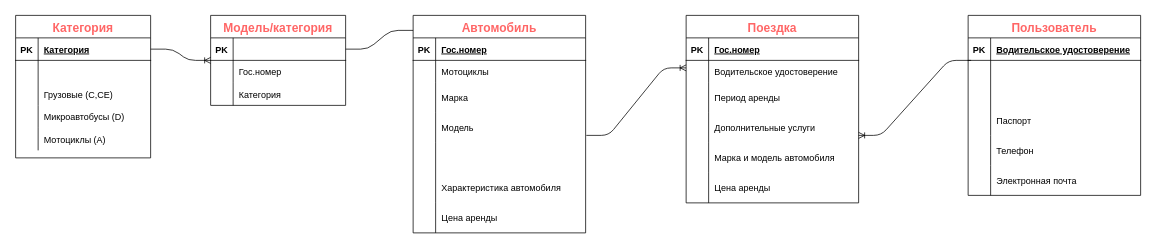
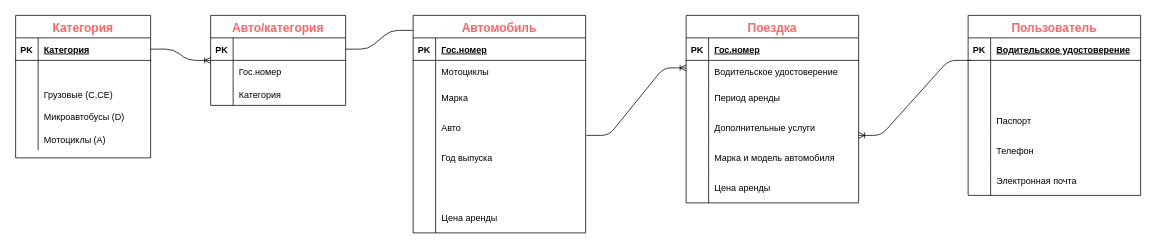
(278, 28) -> (278, 28)
(456, 128) -> (451, 128)
none -> (510, 158)
(510, 188) -> none
